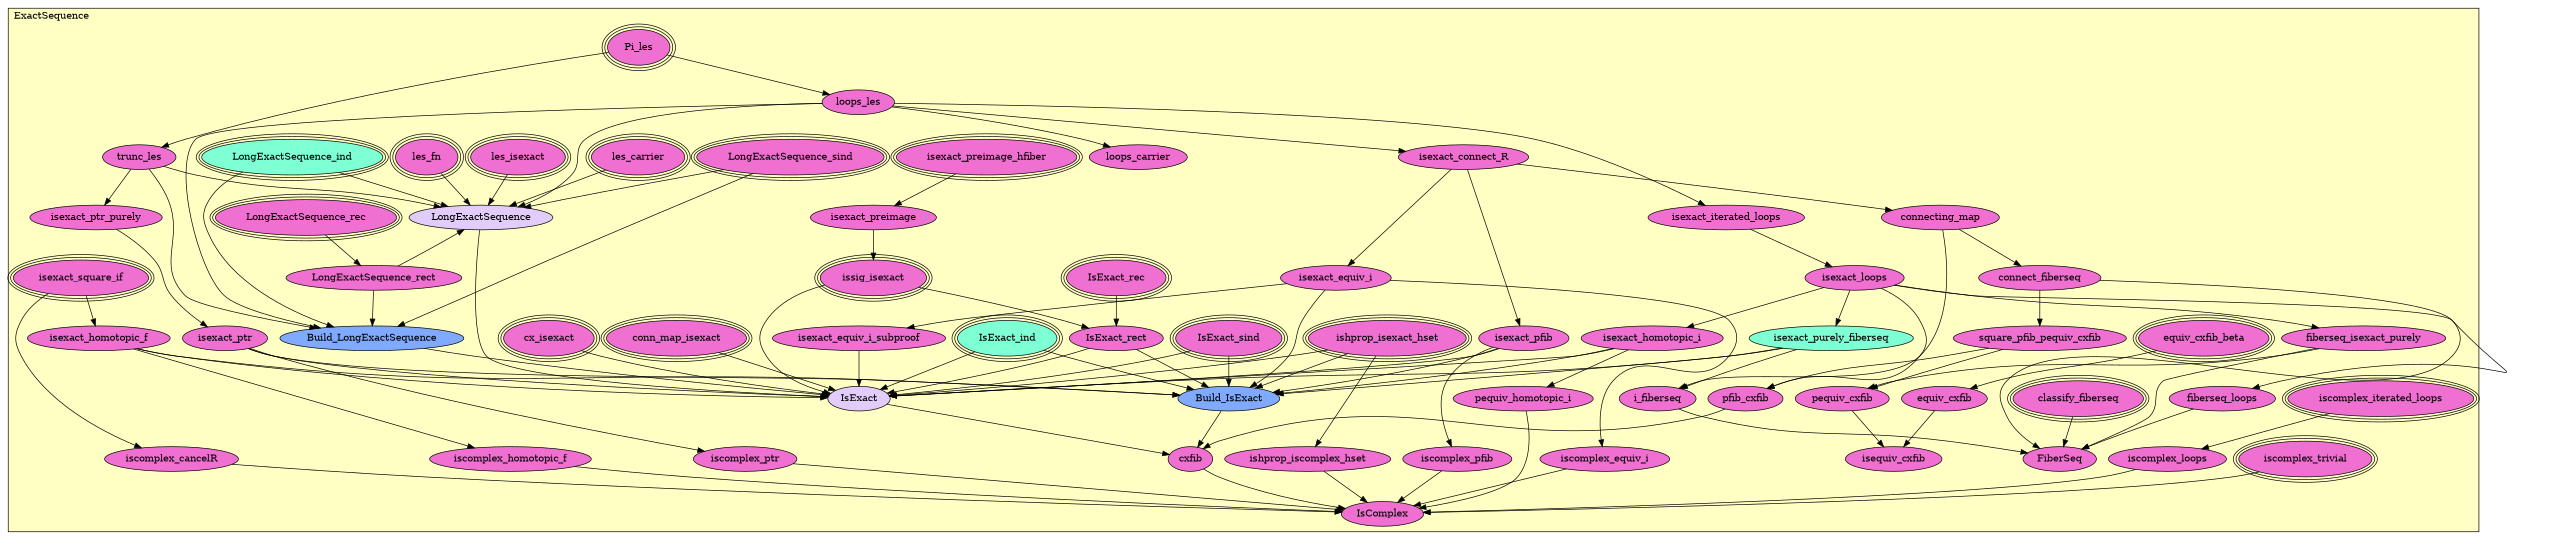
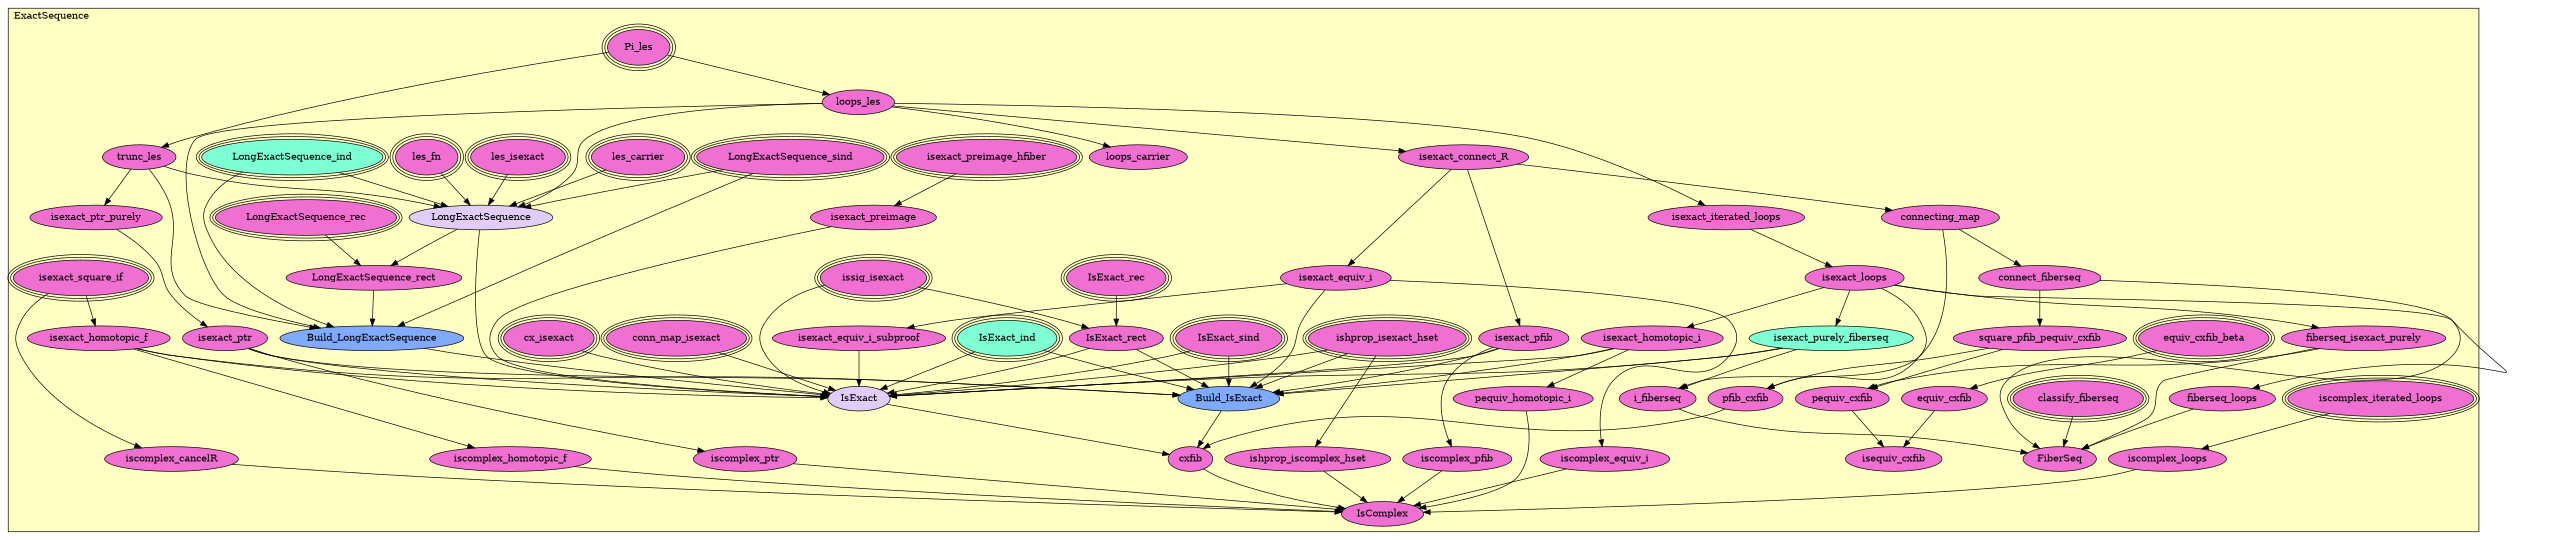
(873, 242) -> (492, 329)
(428, 250) -> (427, 245)
(2305, 459) -> none
